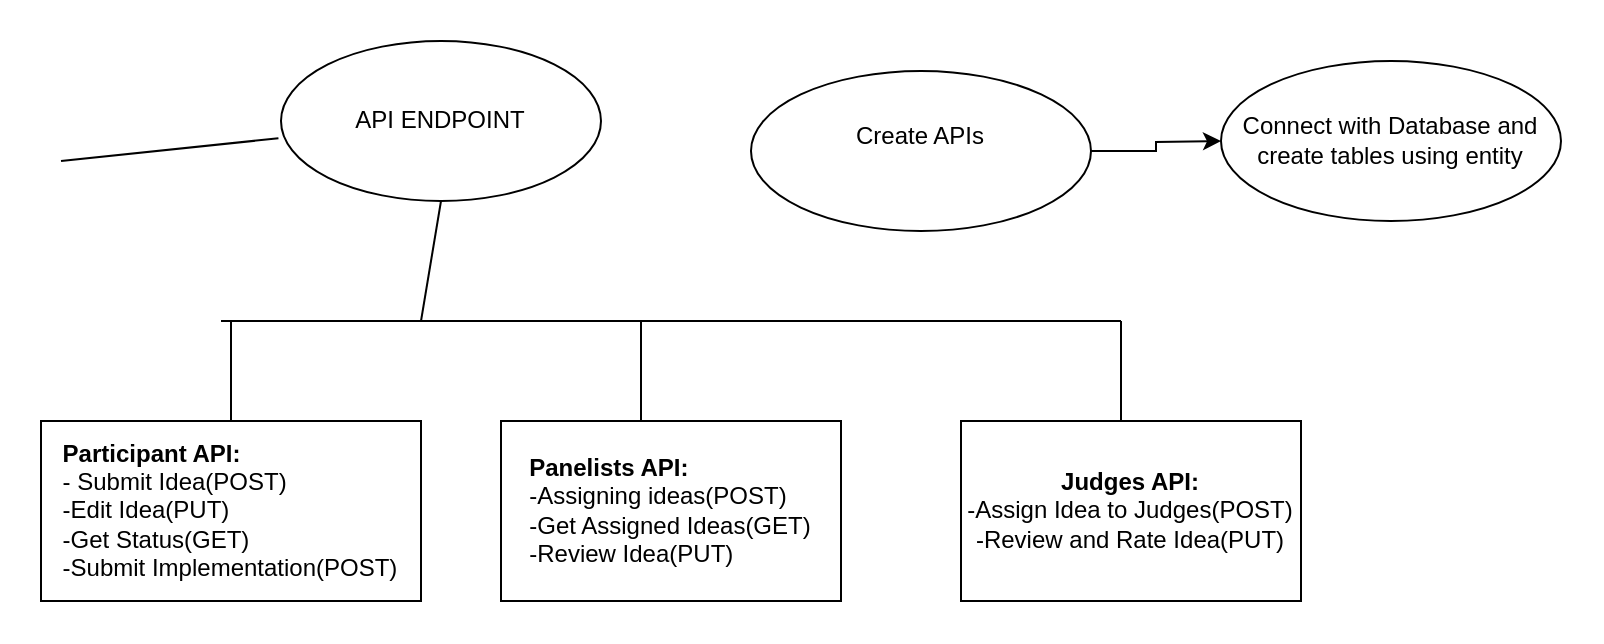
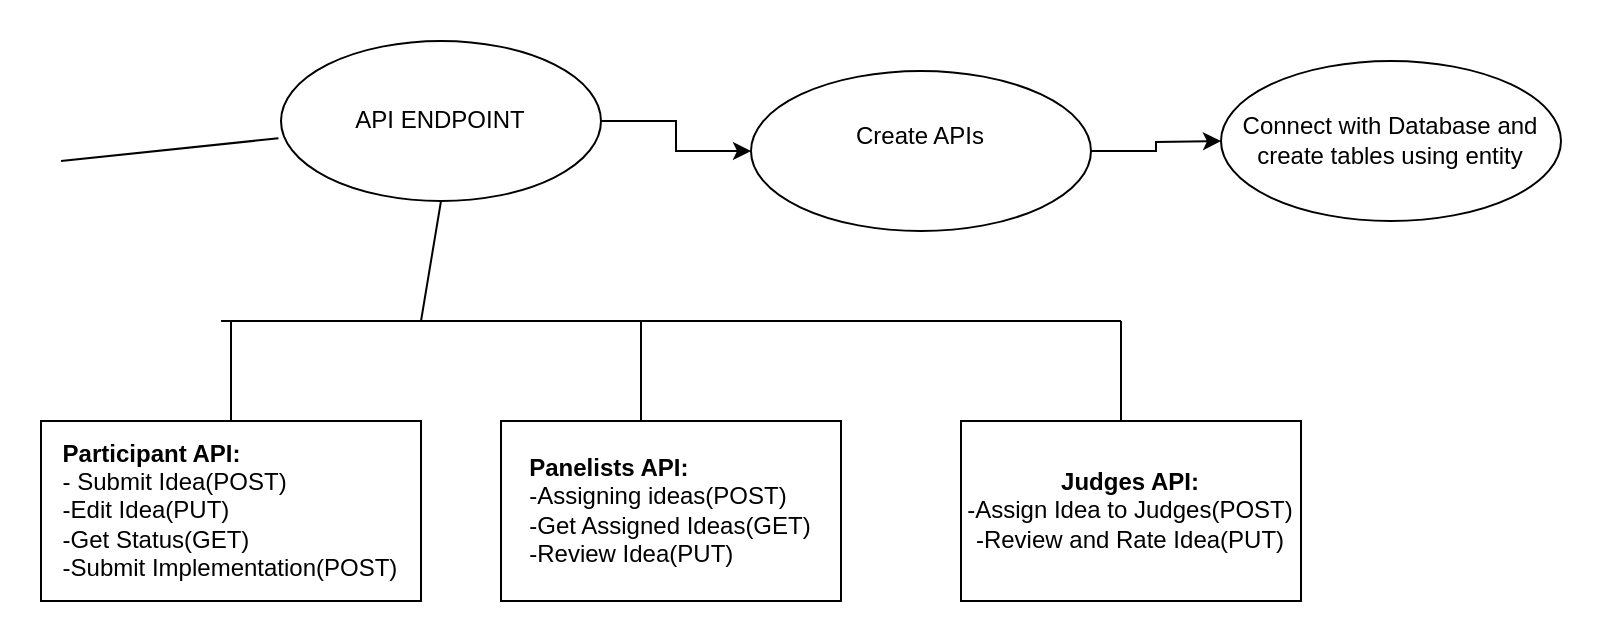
none -> (676, 129)
